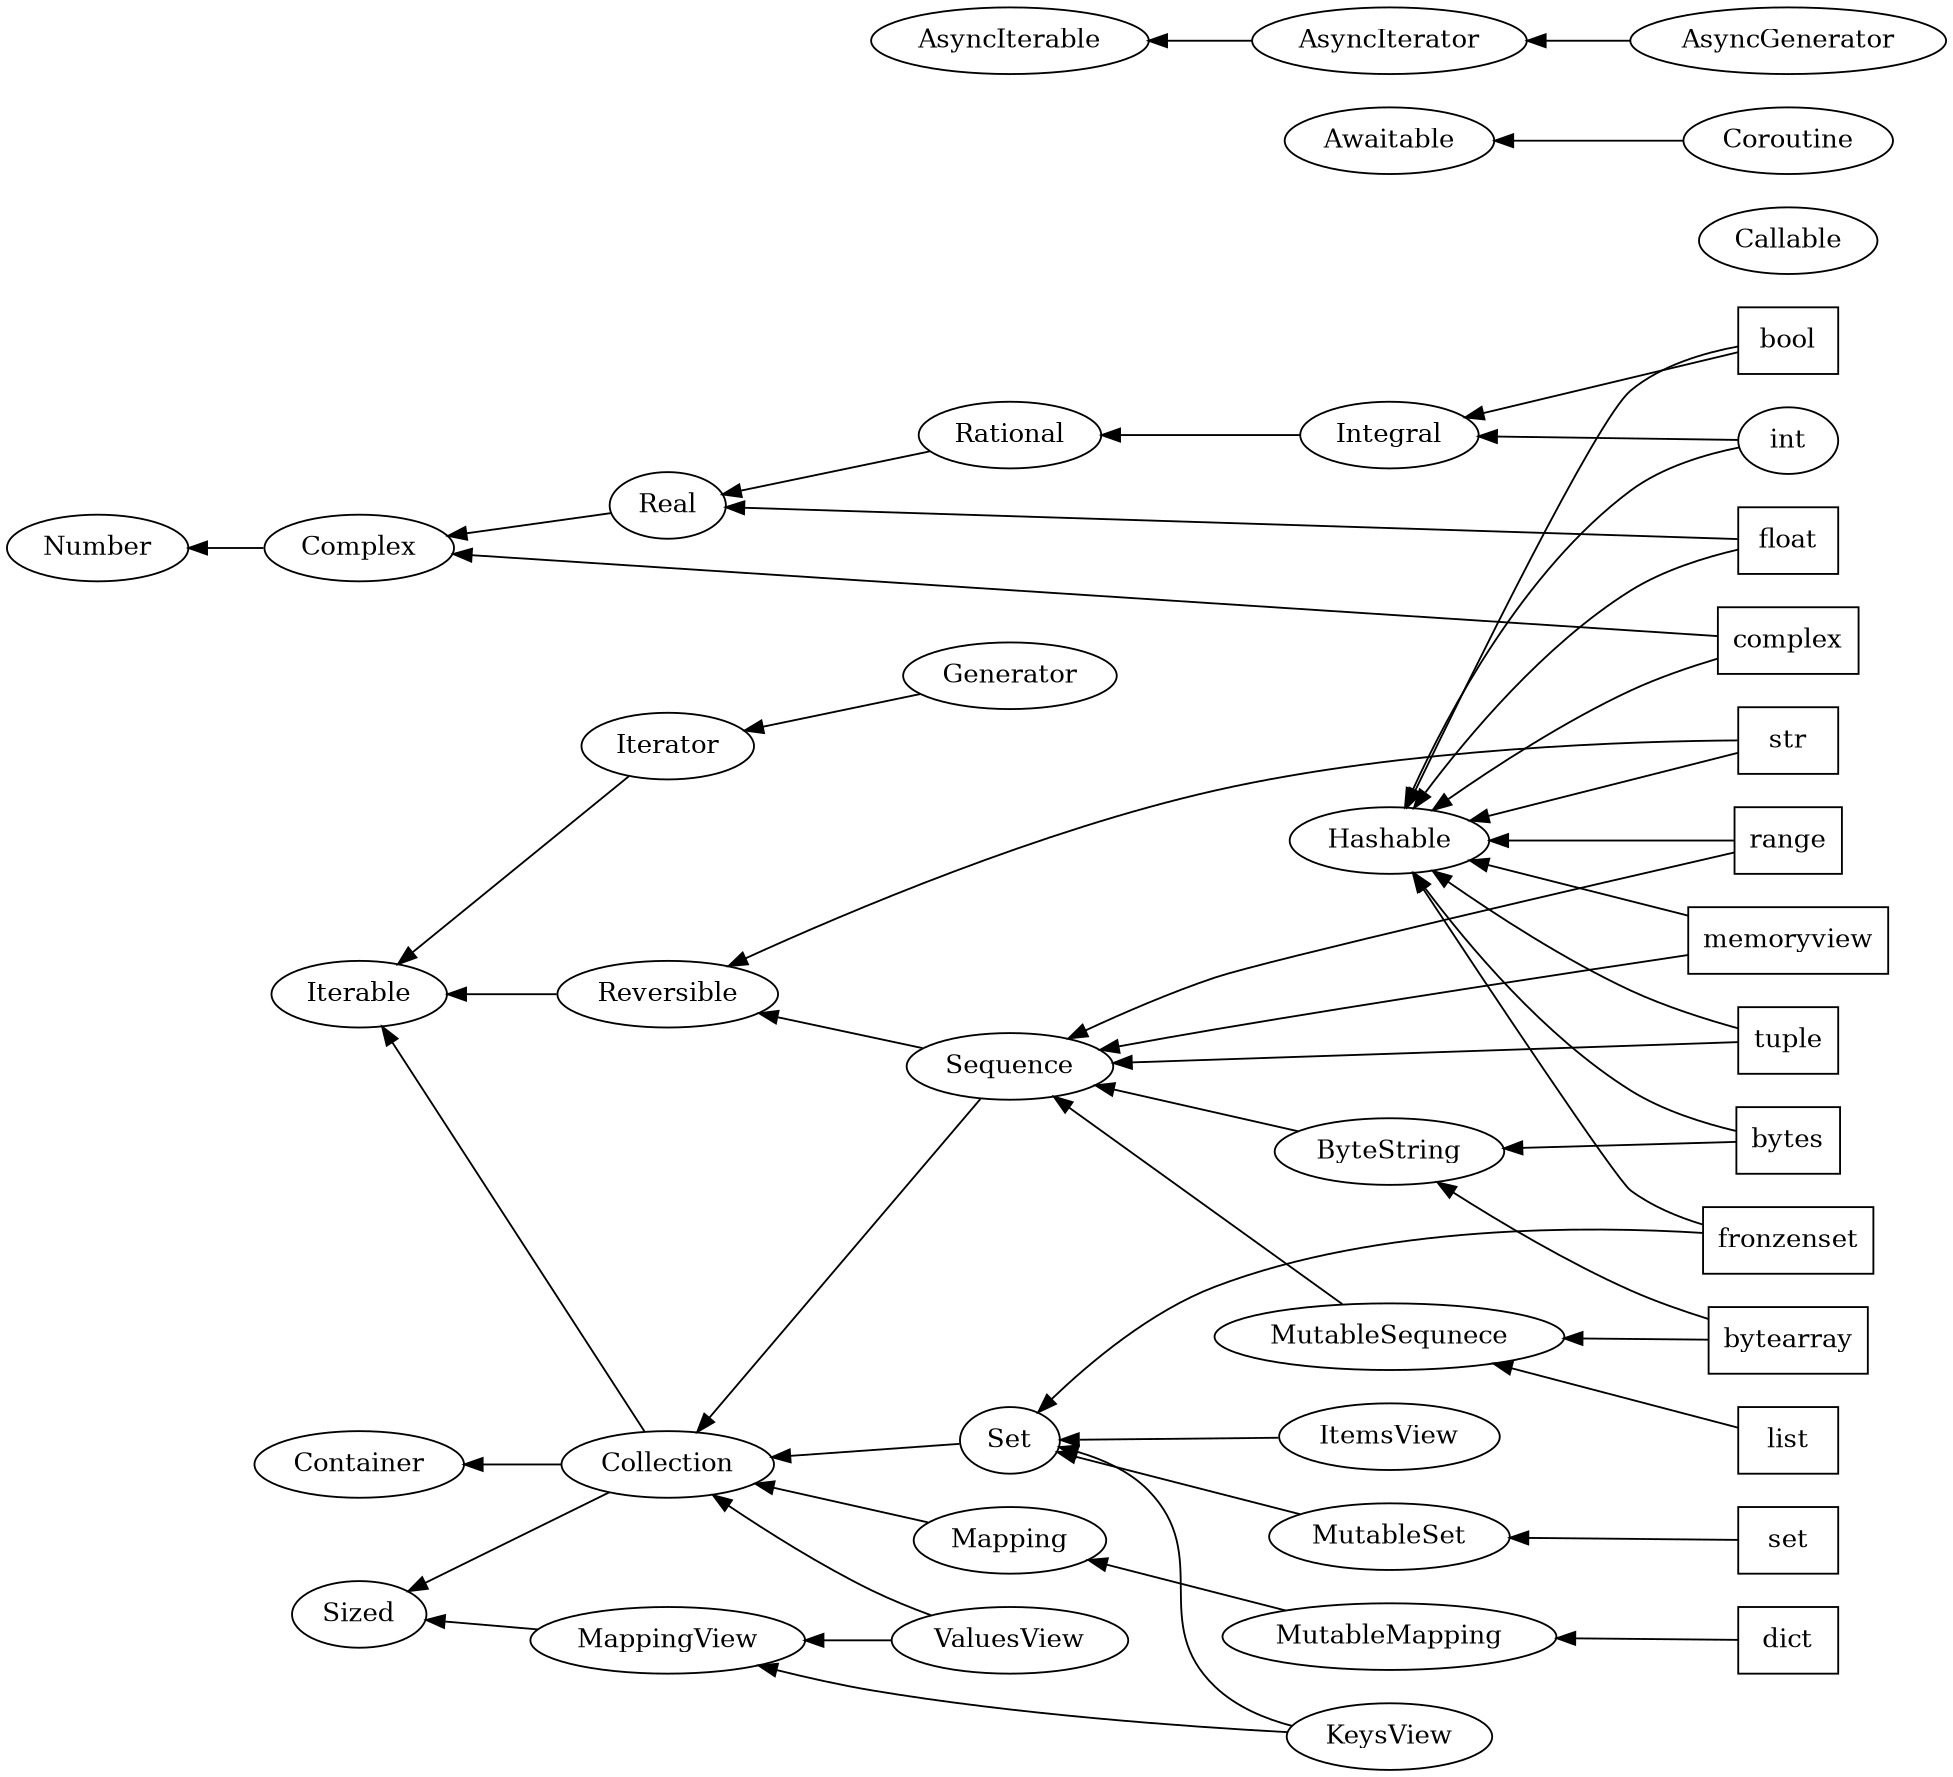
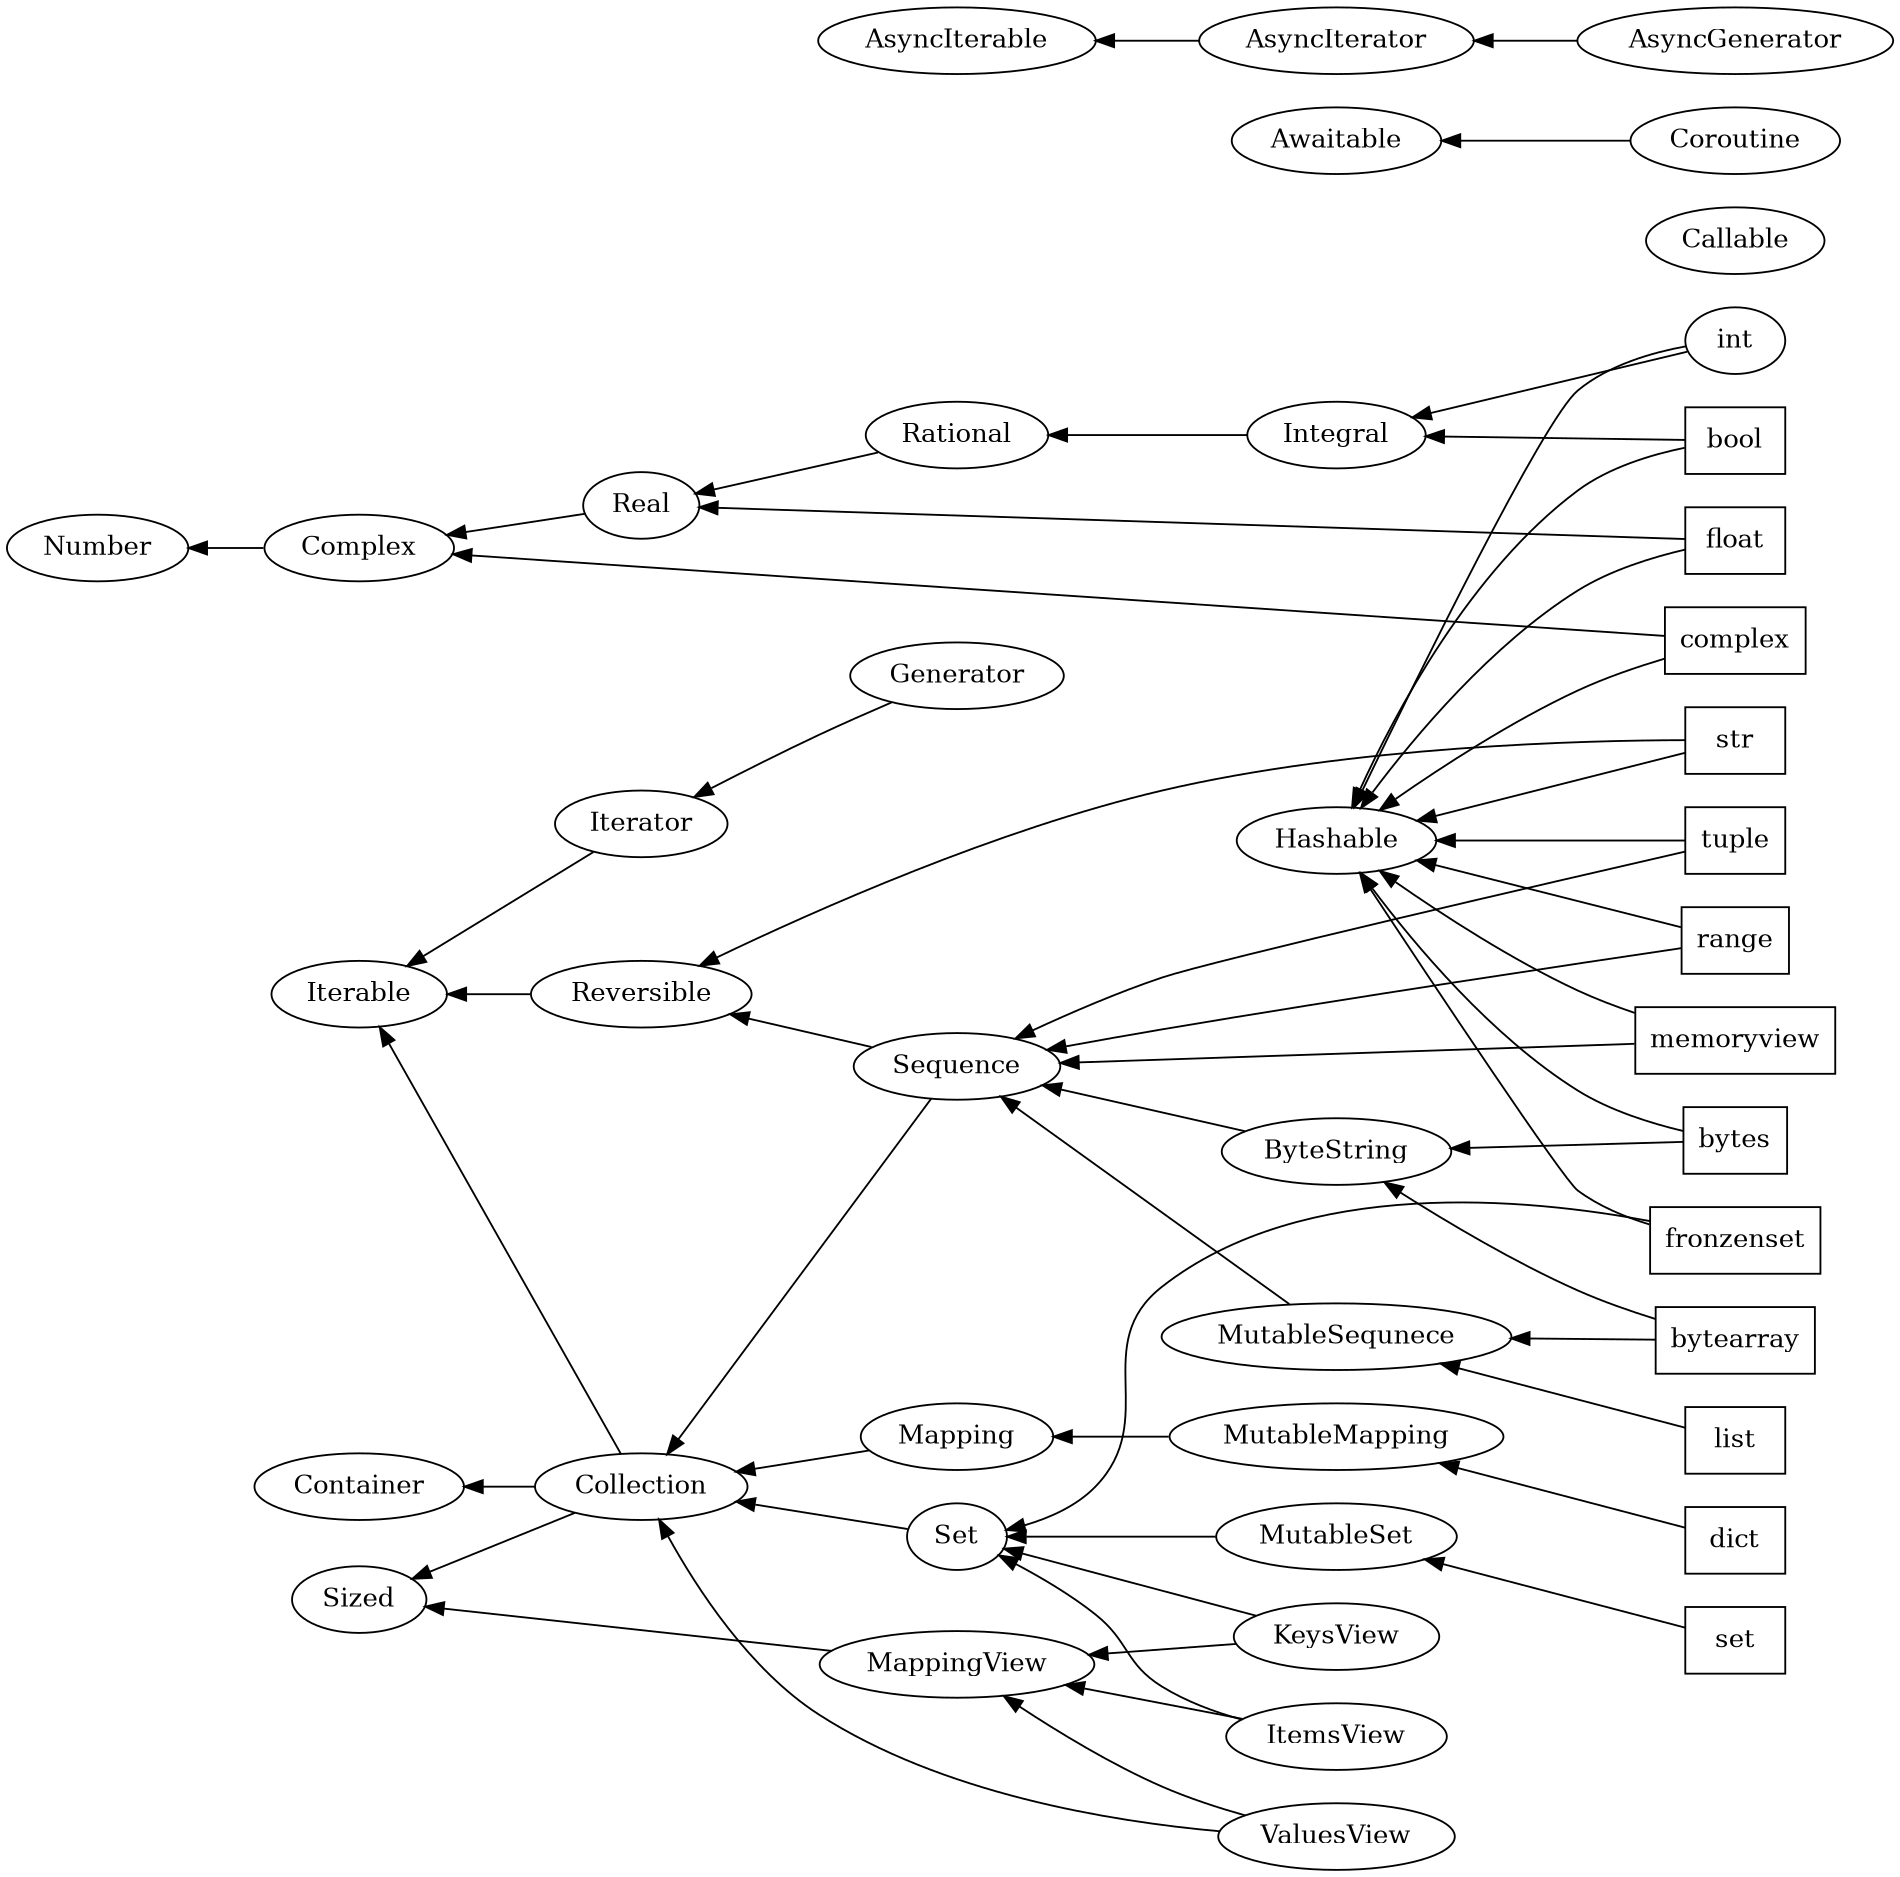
none -> (1163, 1704)
